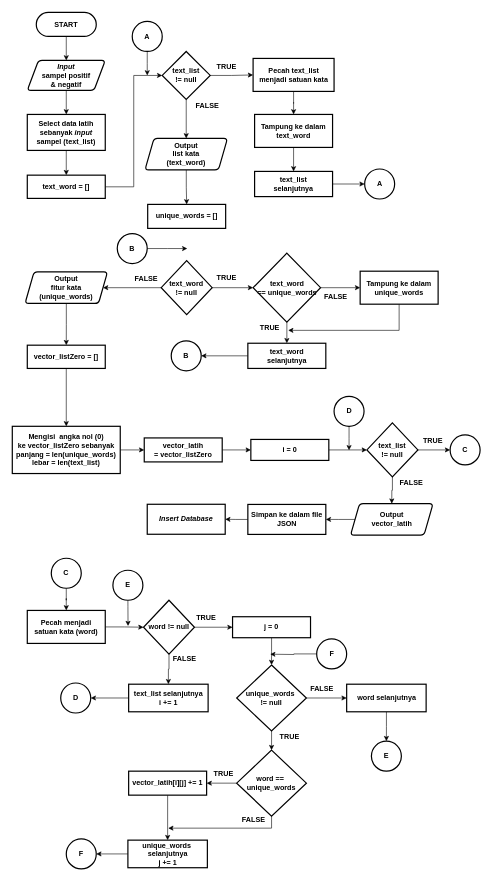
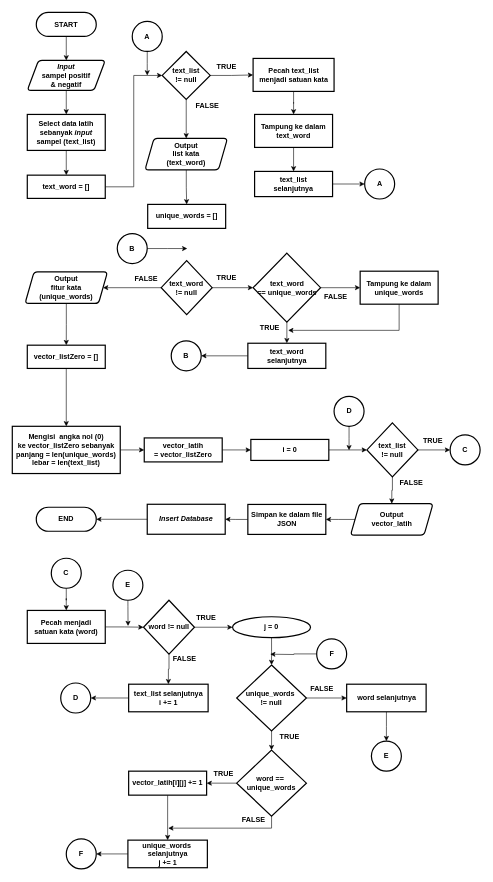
none -> (66, 519)
none -> (101, 519)
(272, 627) -> (272, 627)
